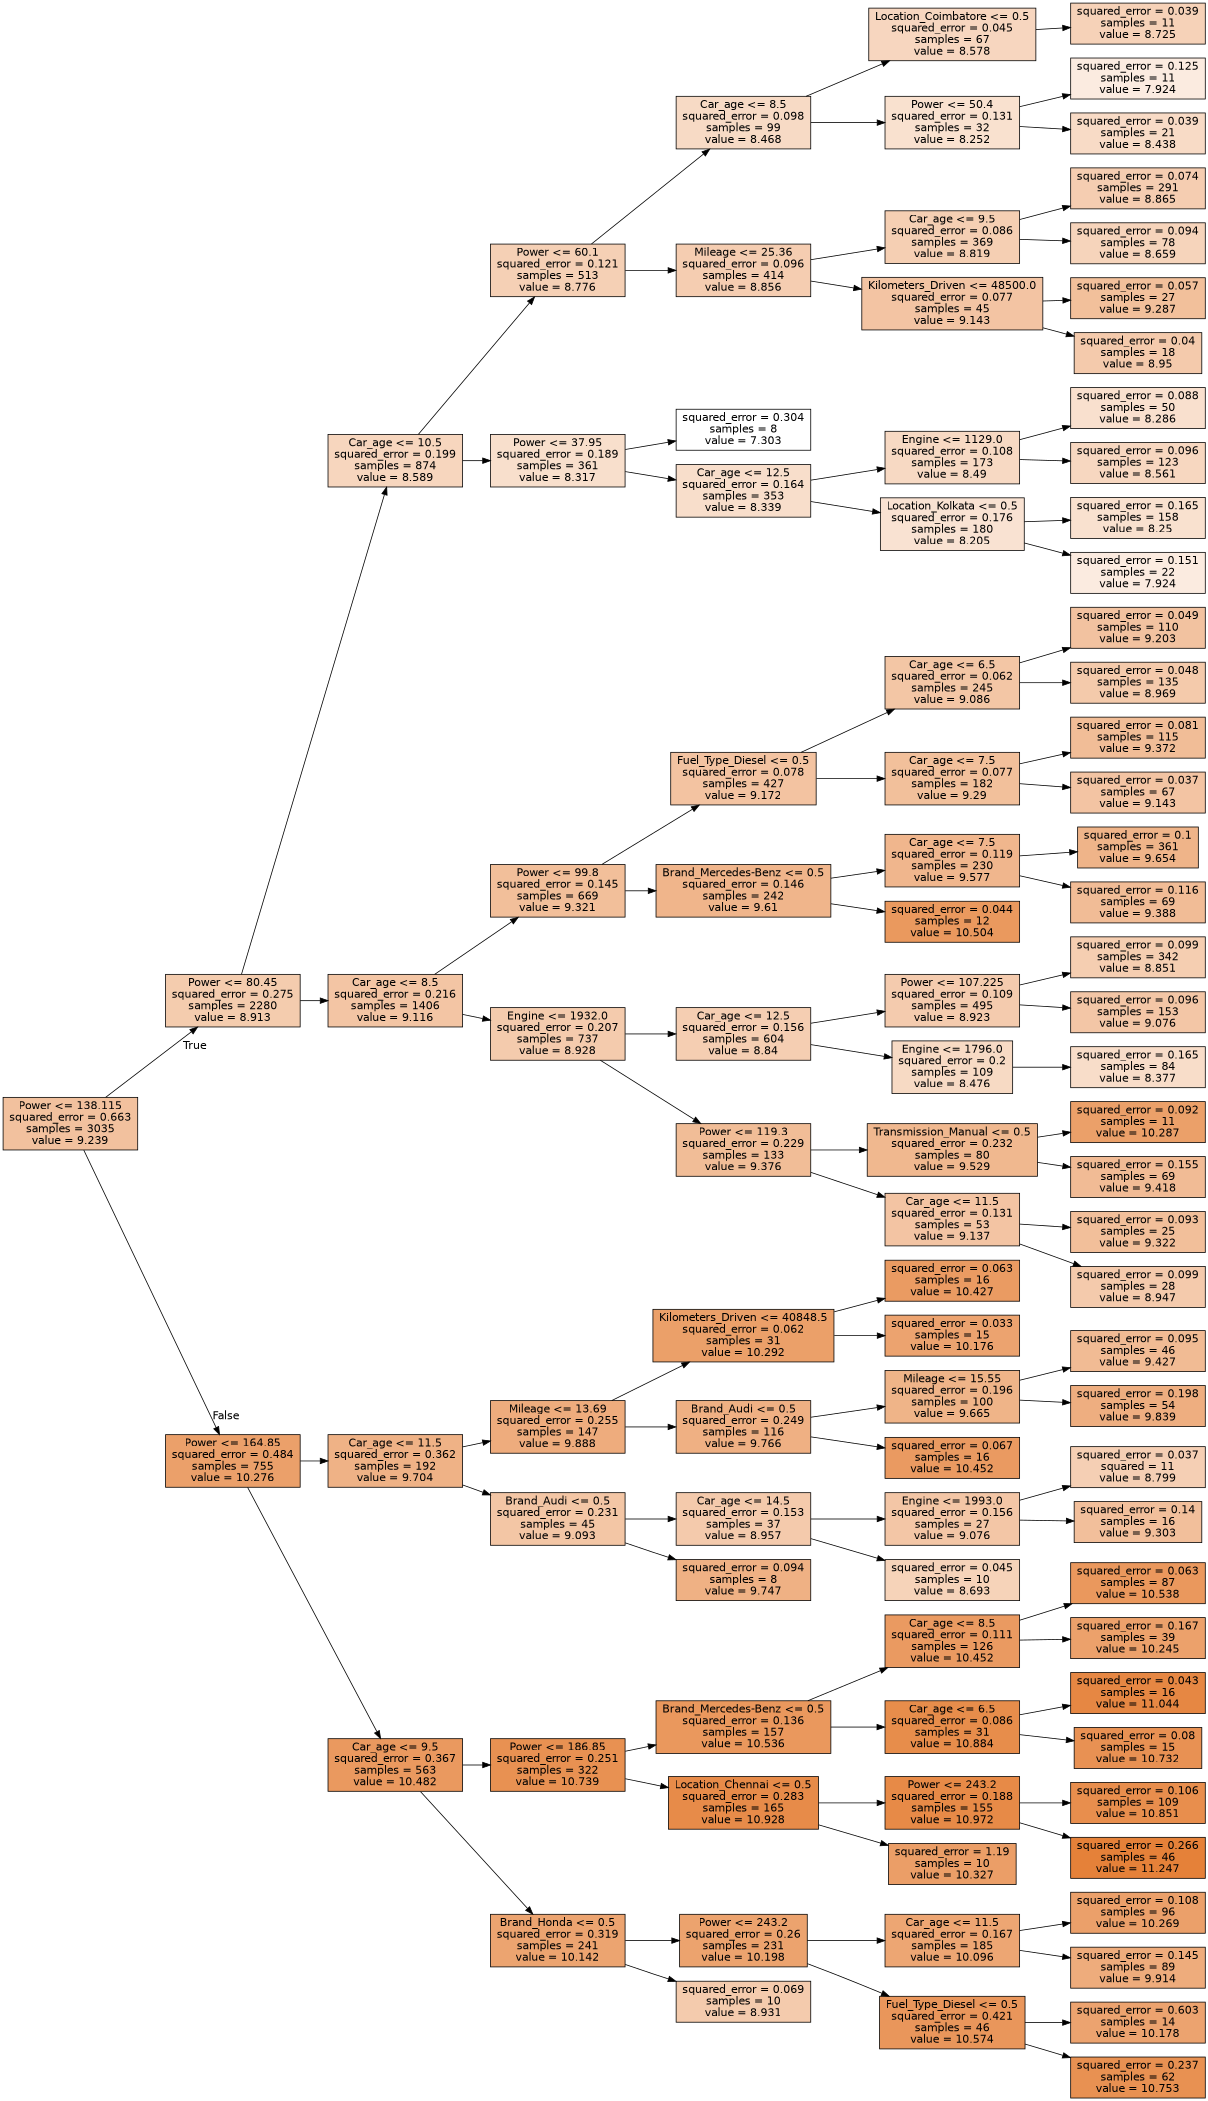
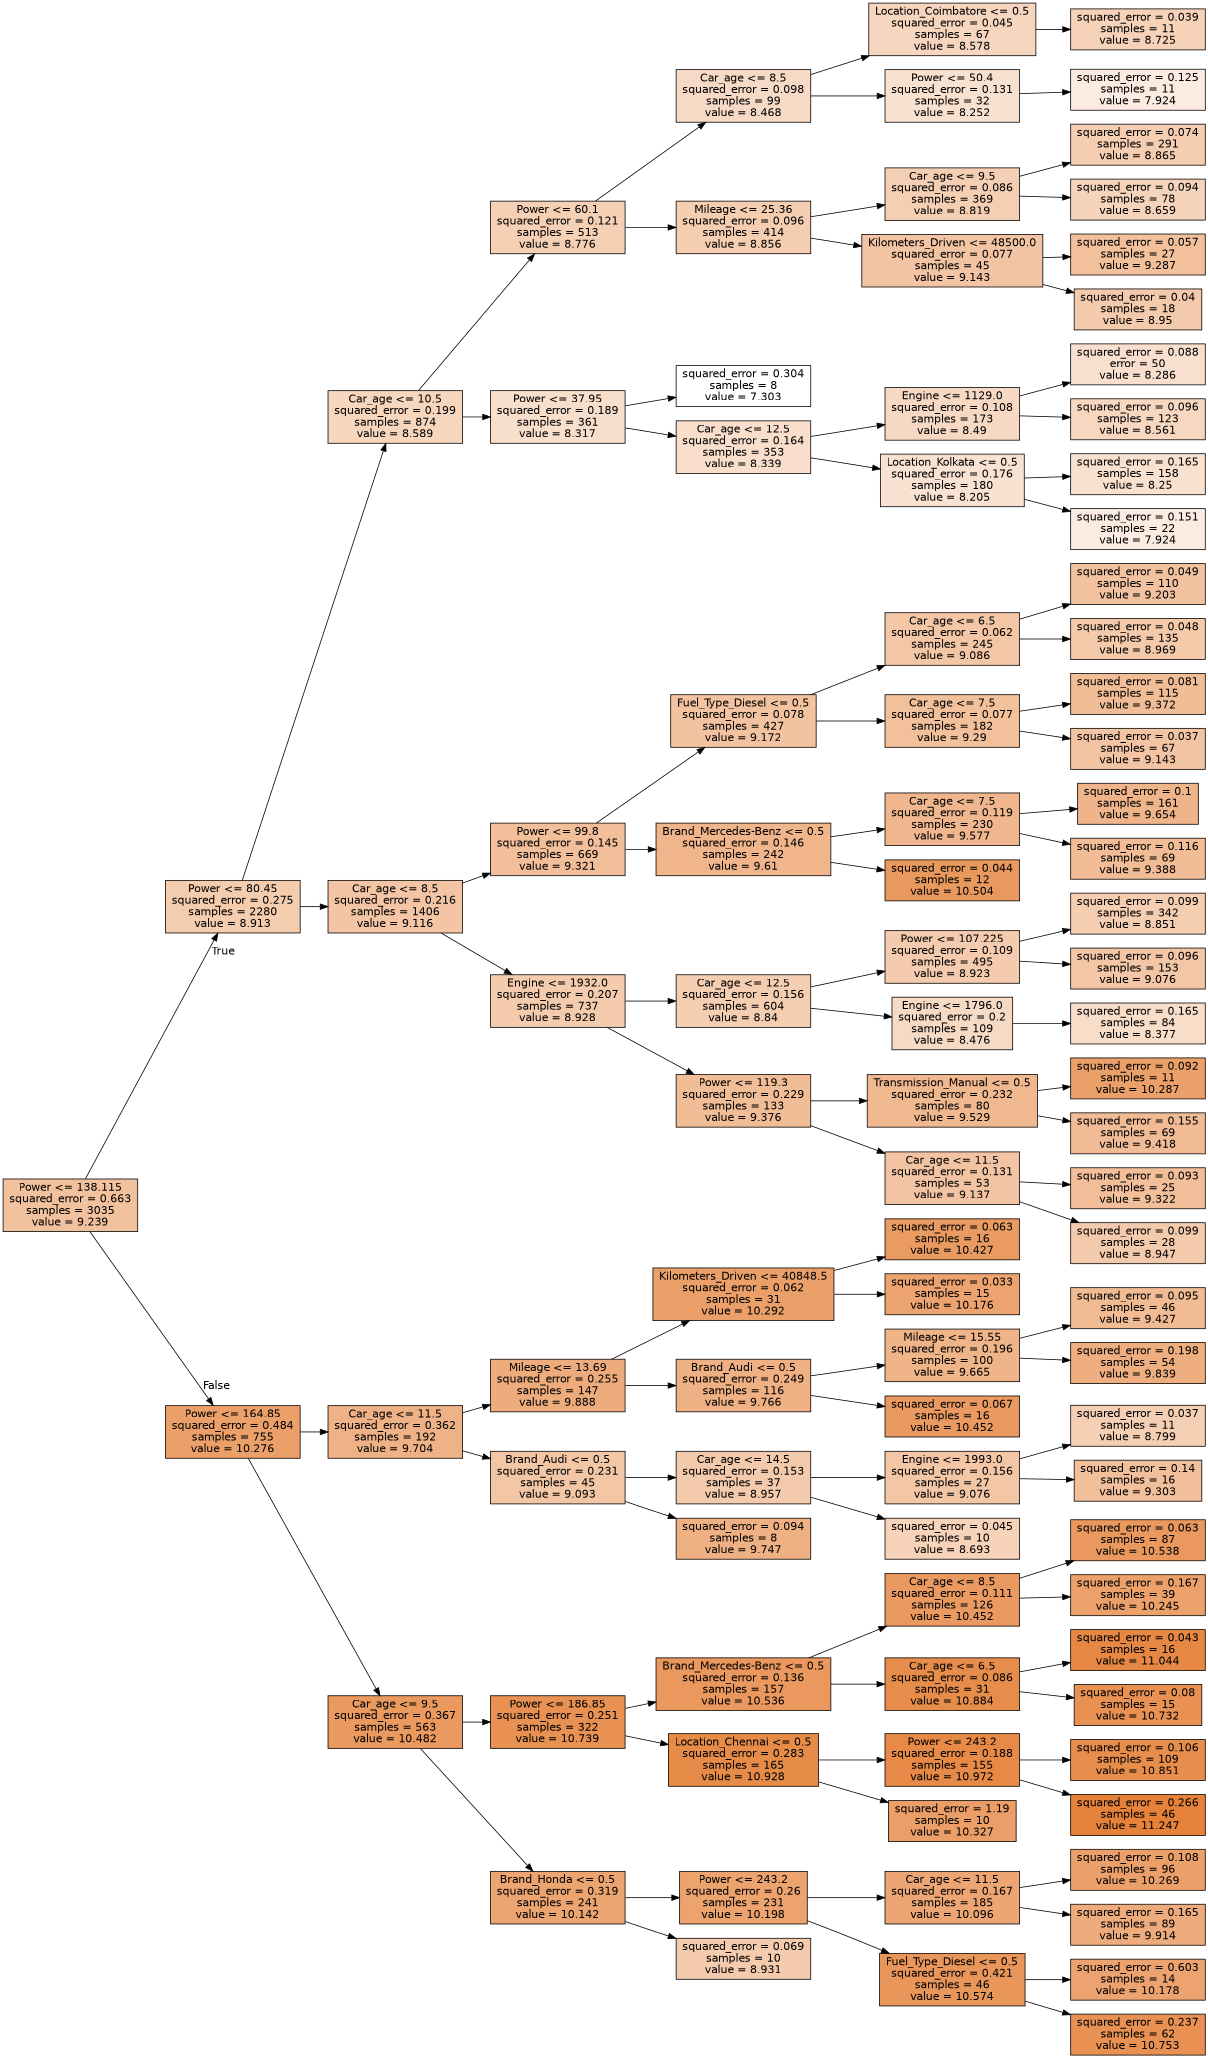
(1138, 133) -> none
(1138, 408) -> (1138, 364)
(1138, 847) -> (1138, 804)
(1138, 1467) -> (1138, 1426)
(1138, 1968) -> (1138, 1925)
